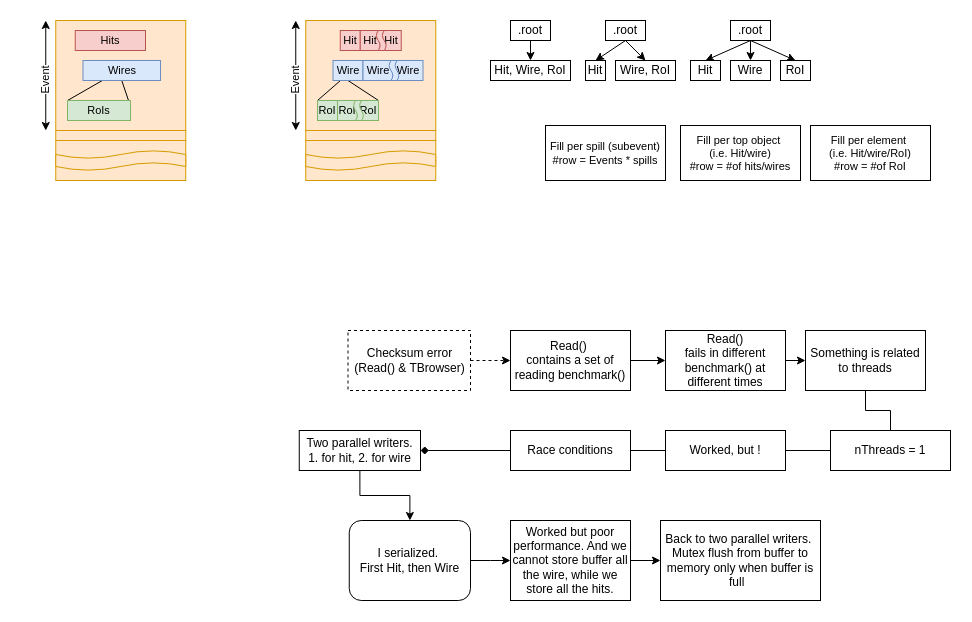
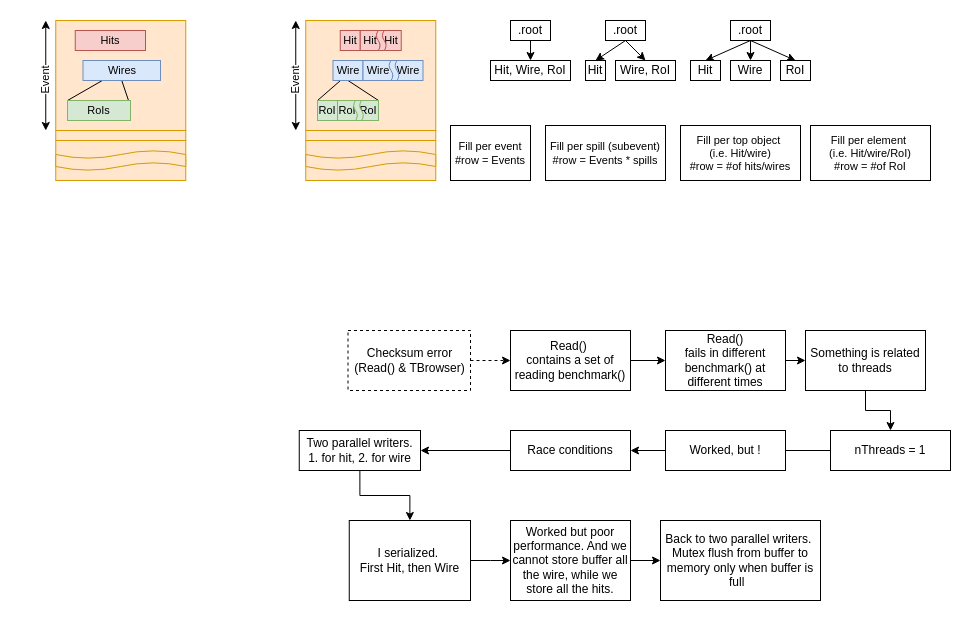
none -> (491, 153)
(891, 425) -> (891, 422)
(429, 451) -> (428, 451)
(636, 451) -> (638, 451)
(410, 561) -> (410, 561)
